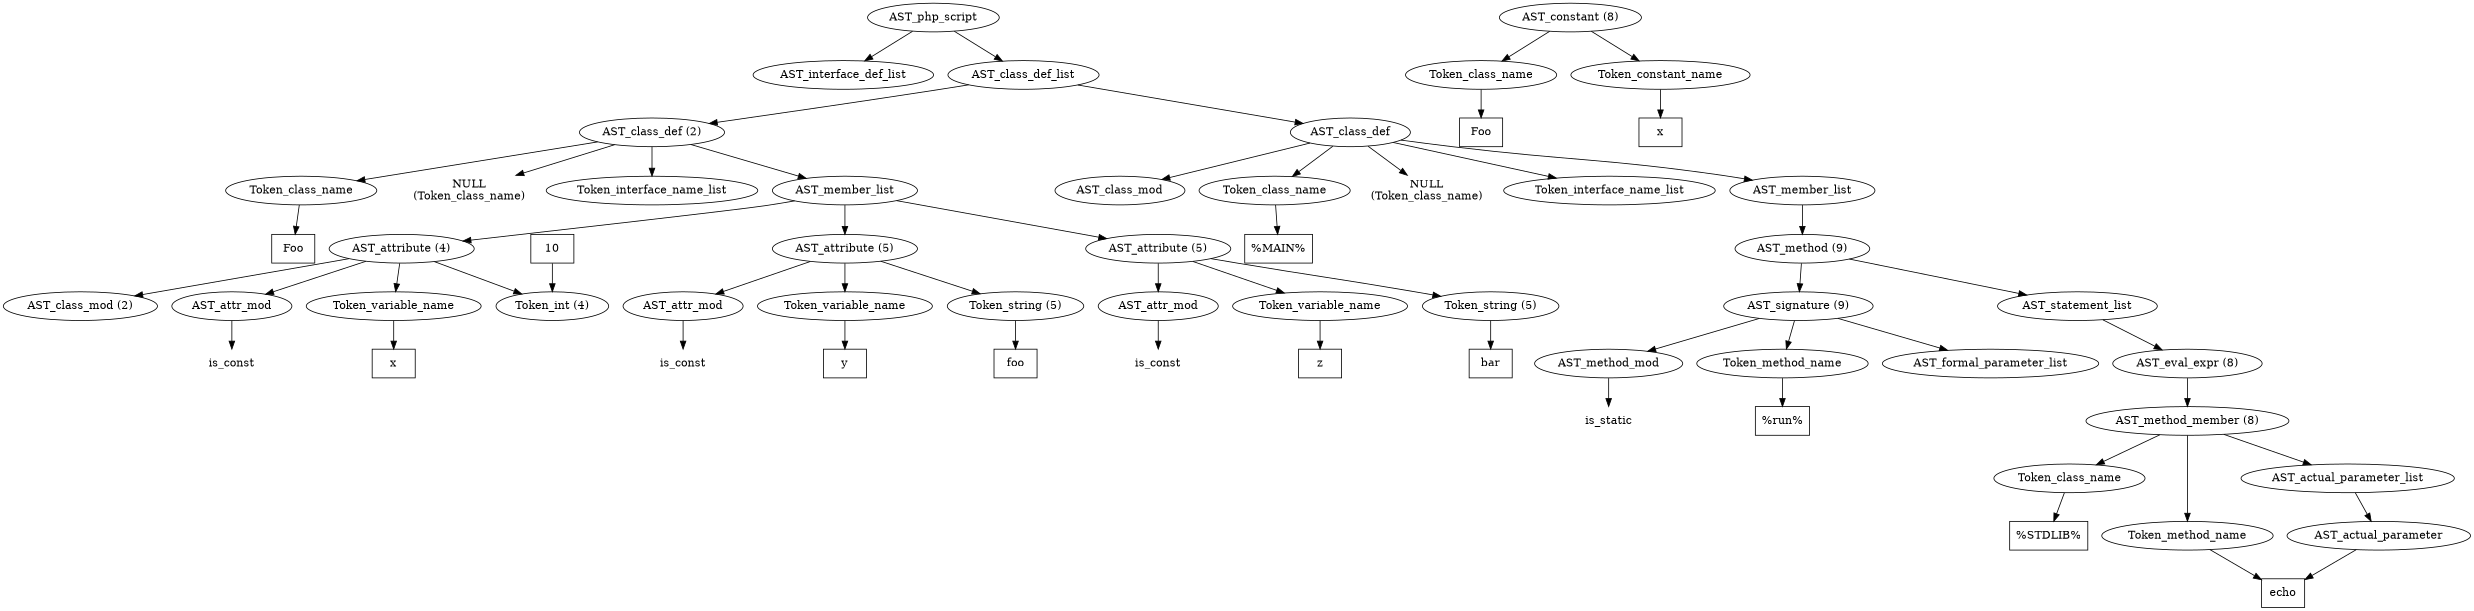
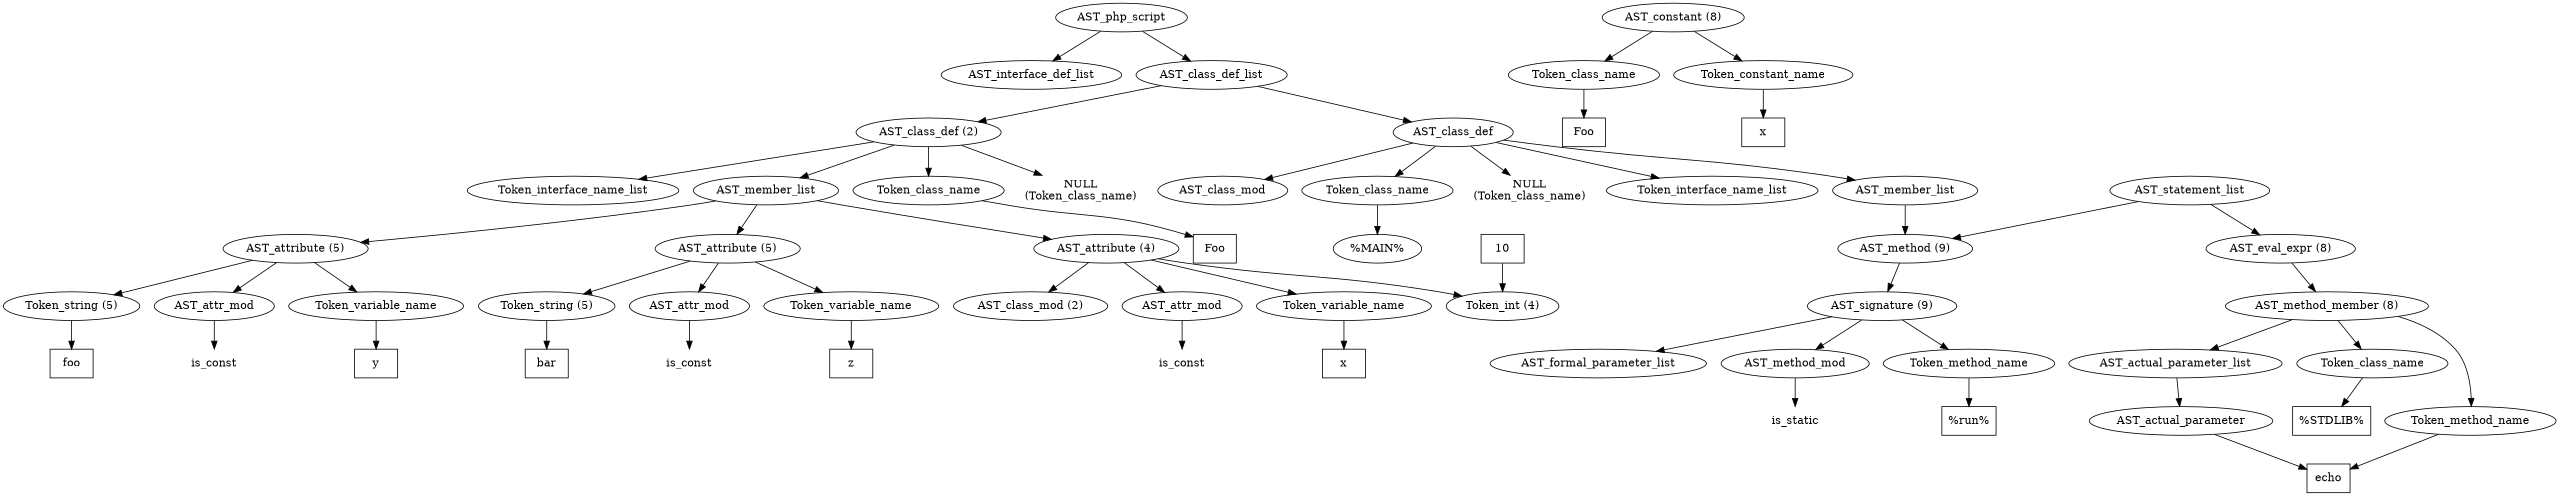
(1279, 249) -> (1377, 249)
(1934, 276) -> (2049, 219)
